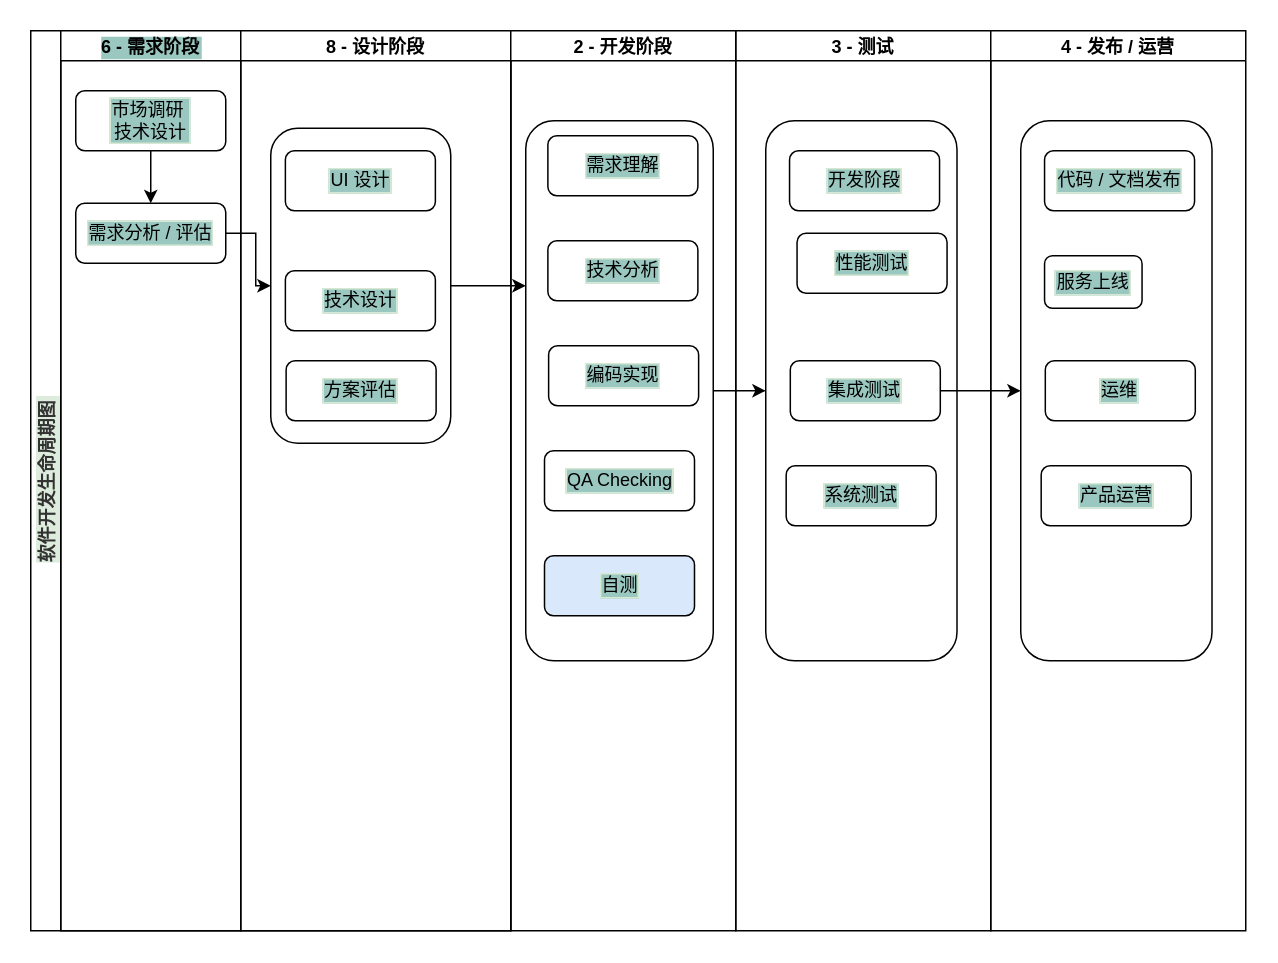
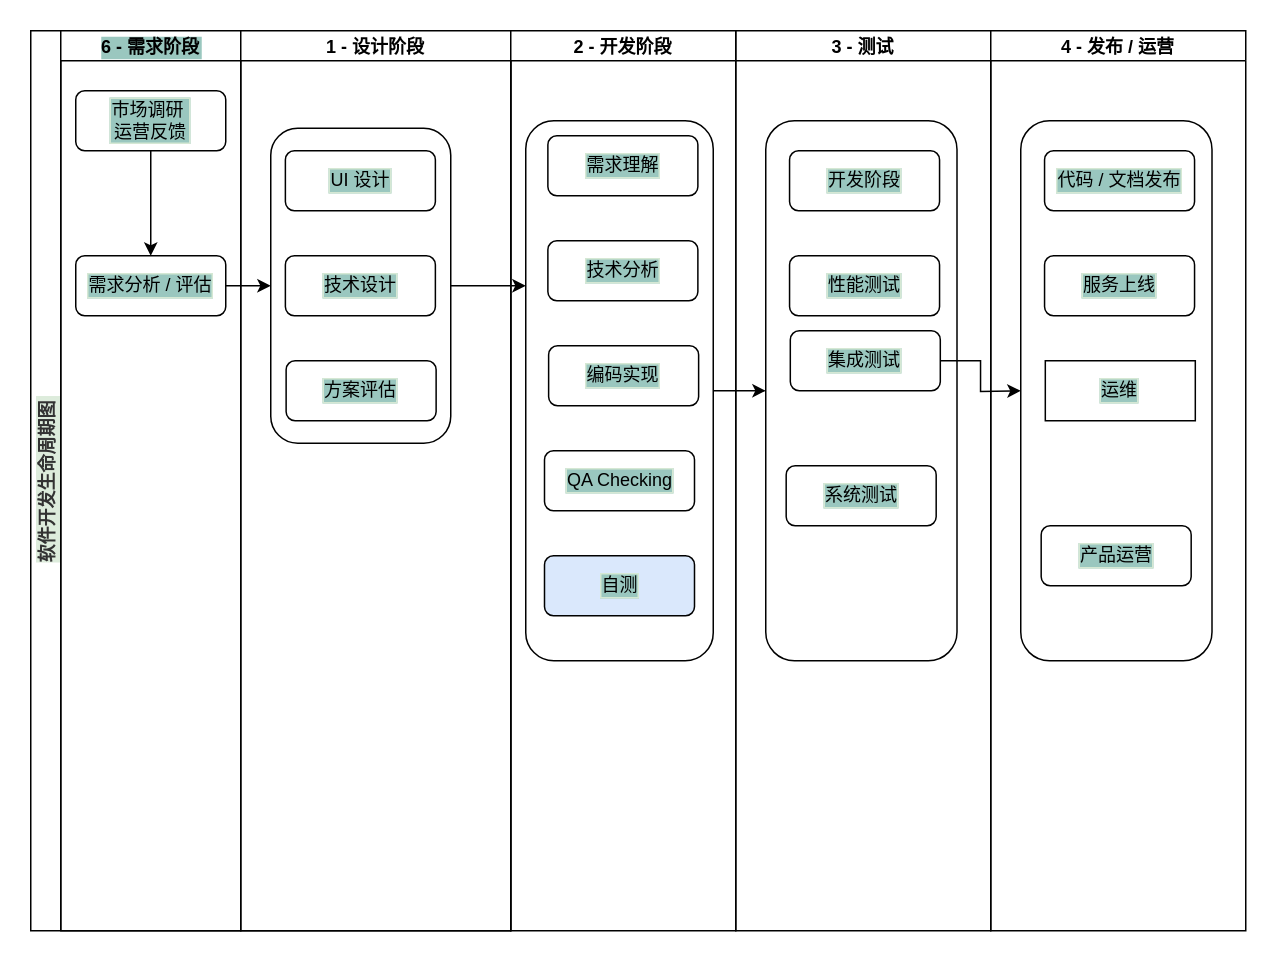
(375, 47) -> (375, 47)
(151, 121) -> (151, 121)
(151, 233) -> (151, 286)
(872, 263) -> (865, 286)
(1093, 282) -> (1120, 286)
(360, 301) -> (360, 286)
(865, 391) -> (865, 361)
(1120, 391) -> (1120, 391)
(1116, 496) -> (1116, 556)
